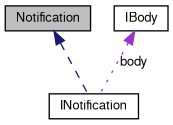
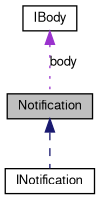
(114, 68) -> (50, 69)
